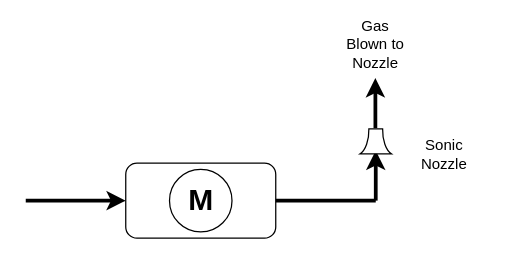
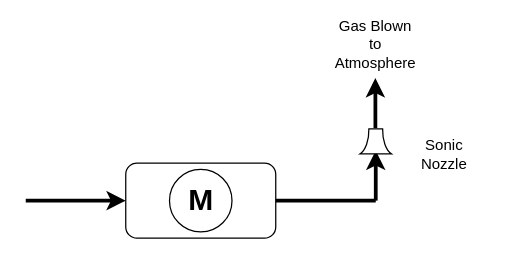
(376, 44) -> (376, 44)
